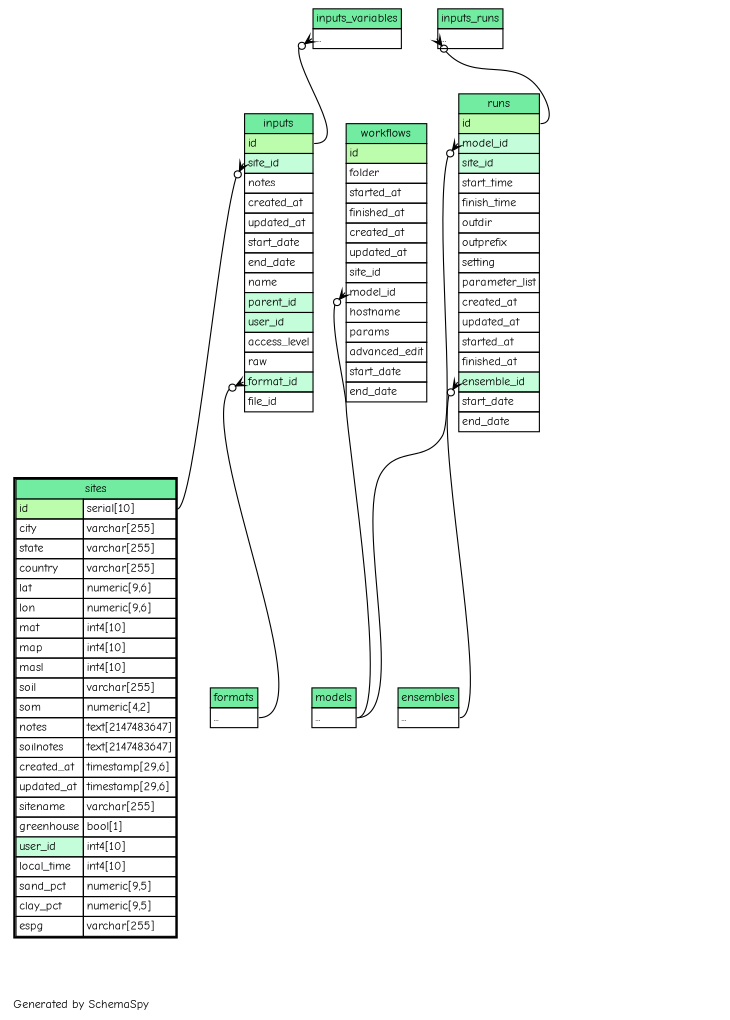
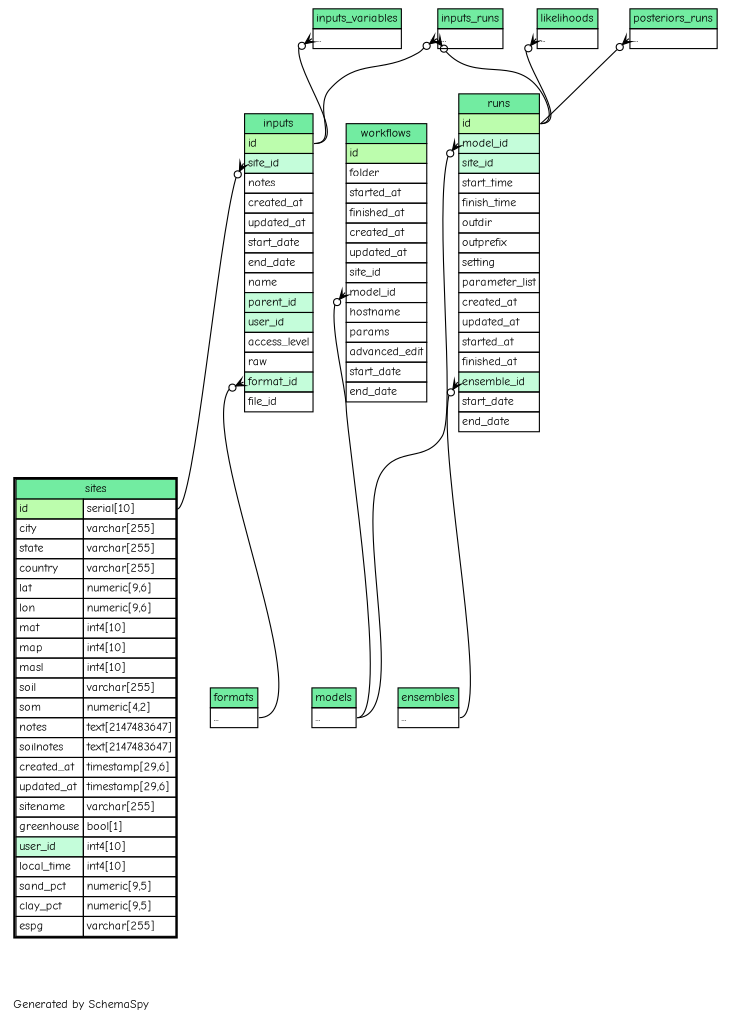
none -> (567, 29)
none -> (673, 29)
none -> (346, 76)
